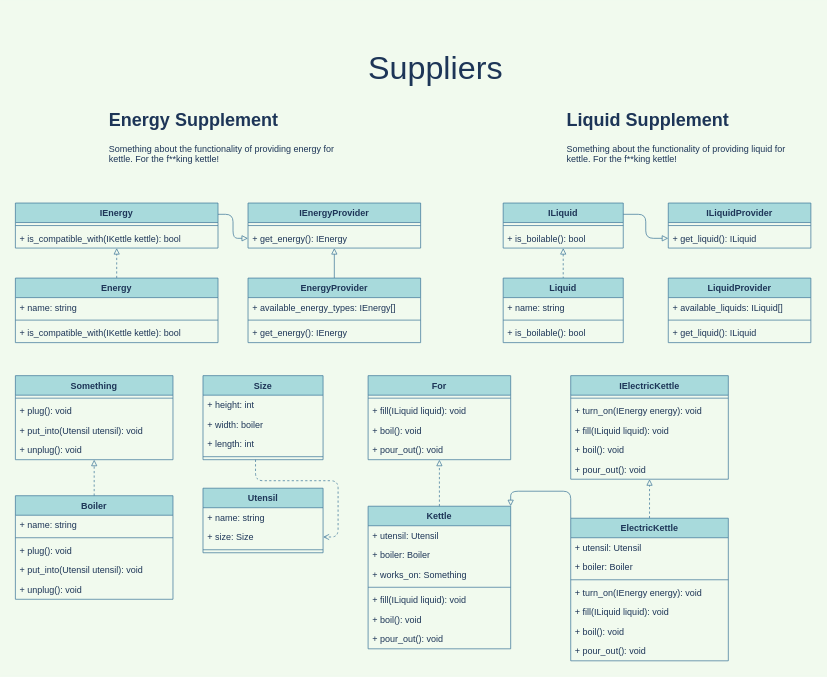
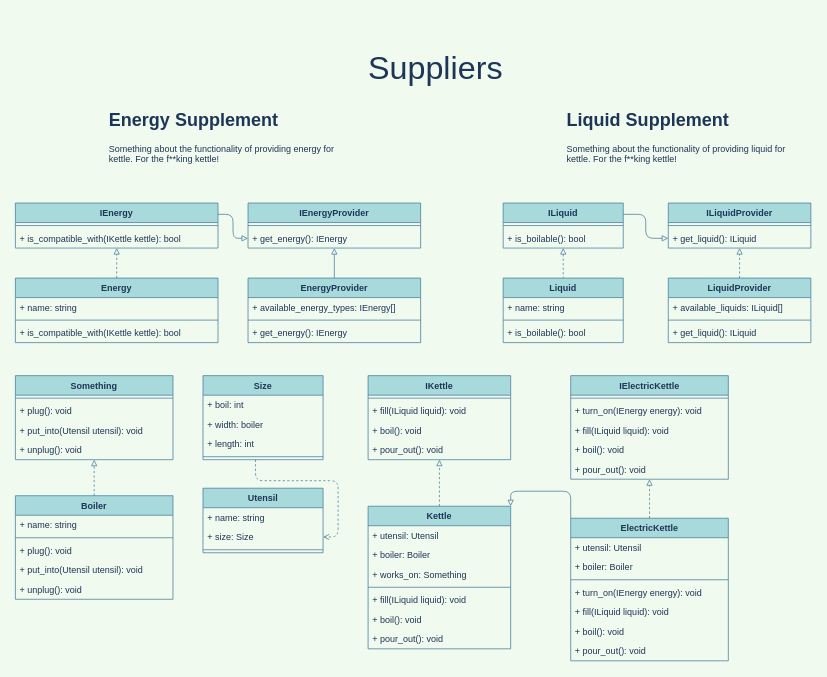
none -> (739, 266)
(439, 386) -> (439, 386)
(234, 405) -> (228, 405)
